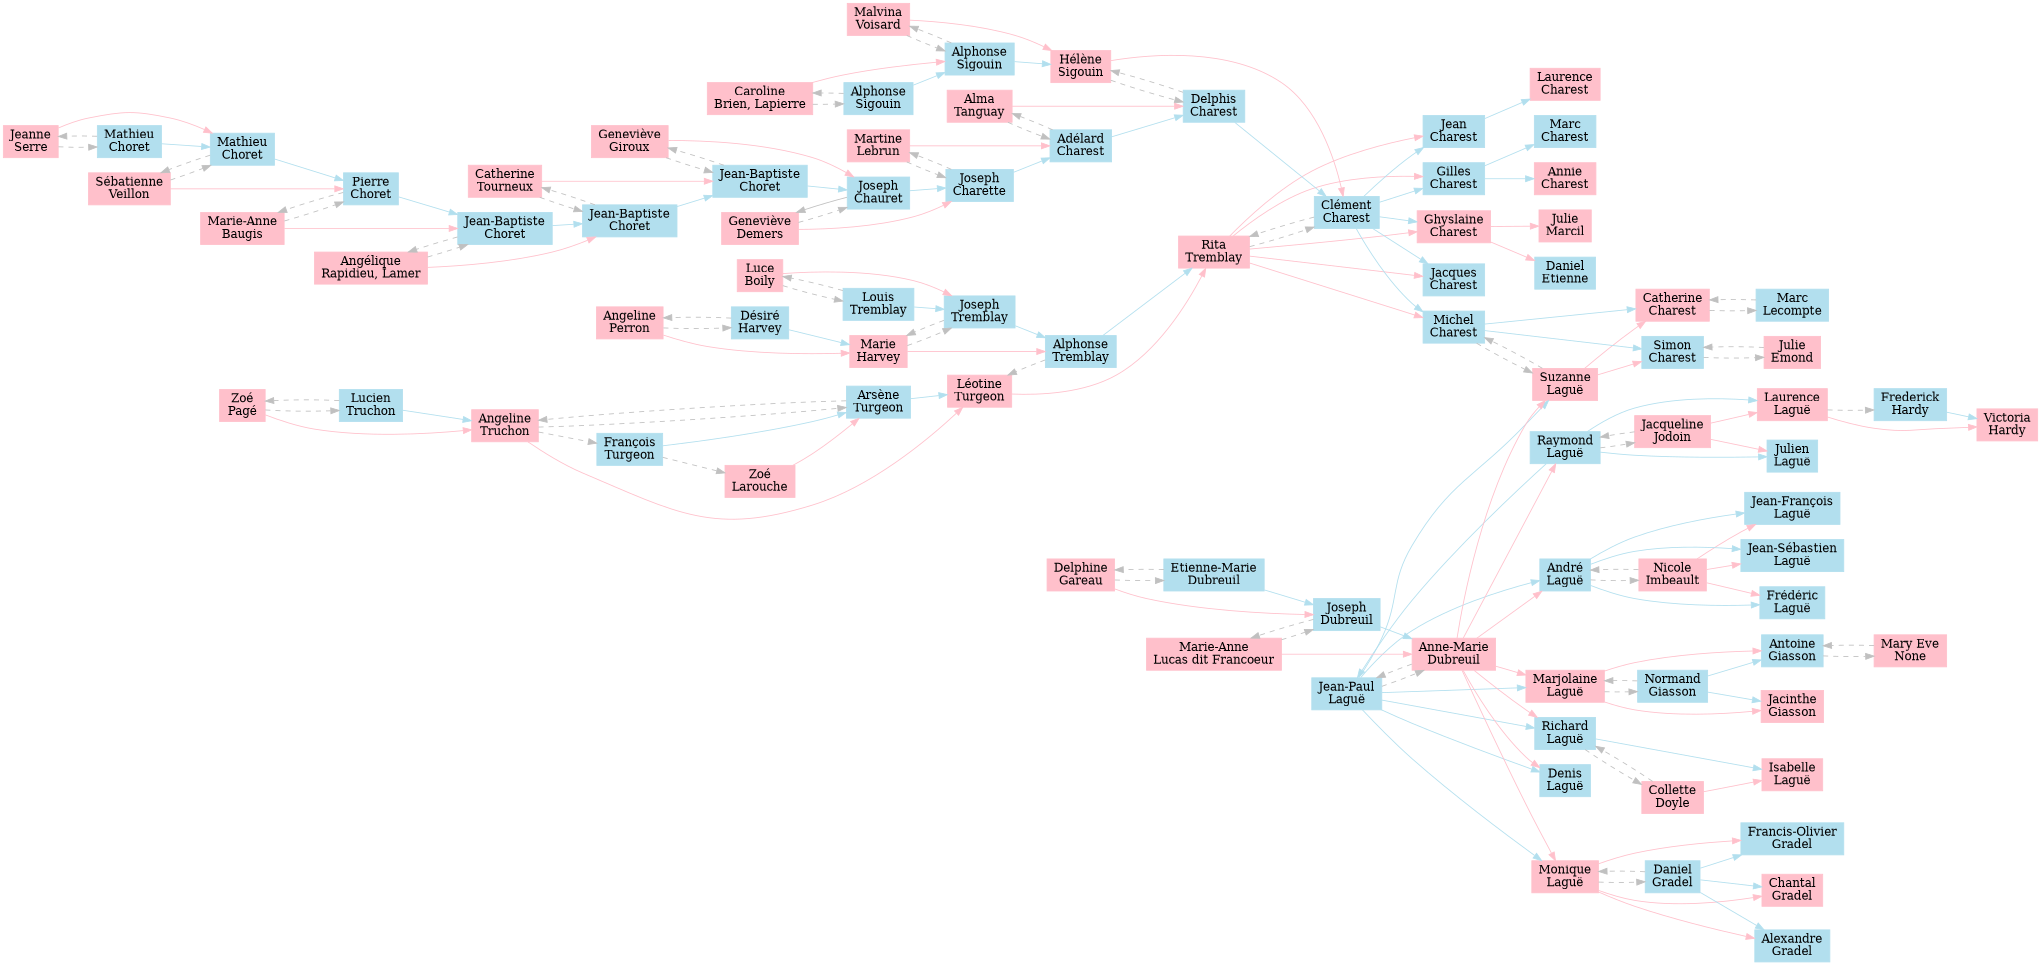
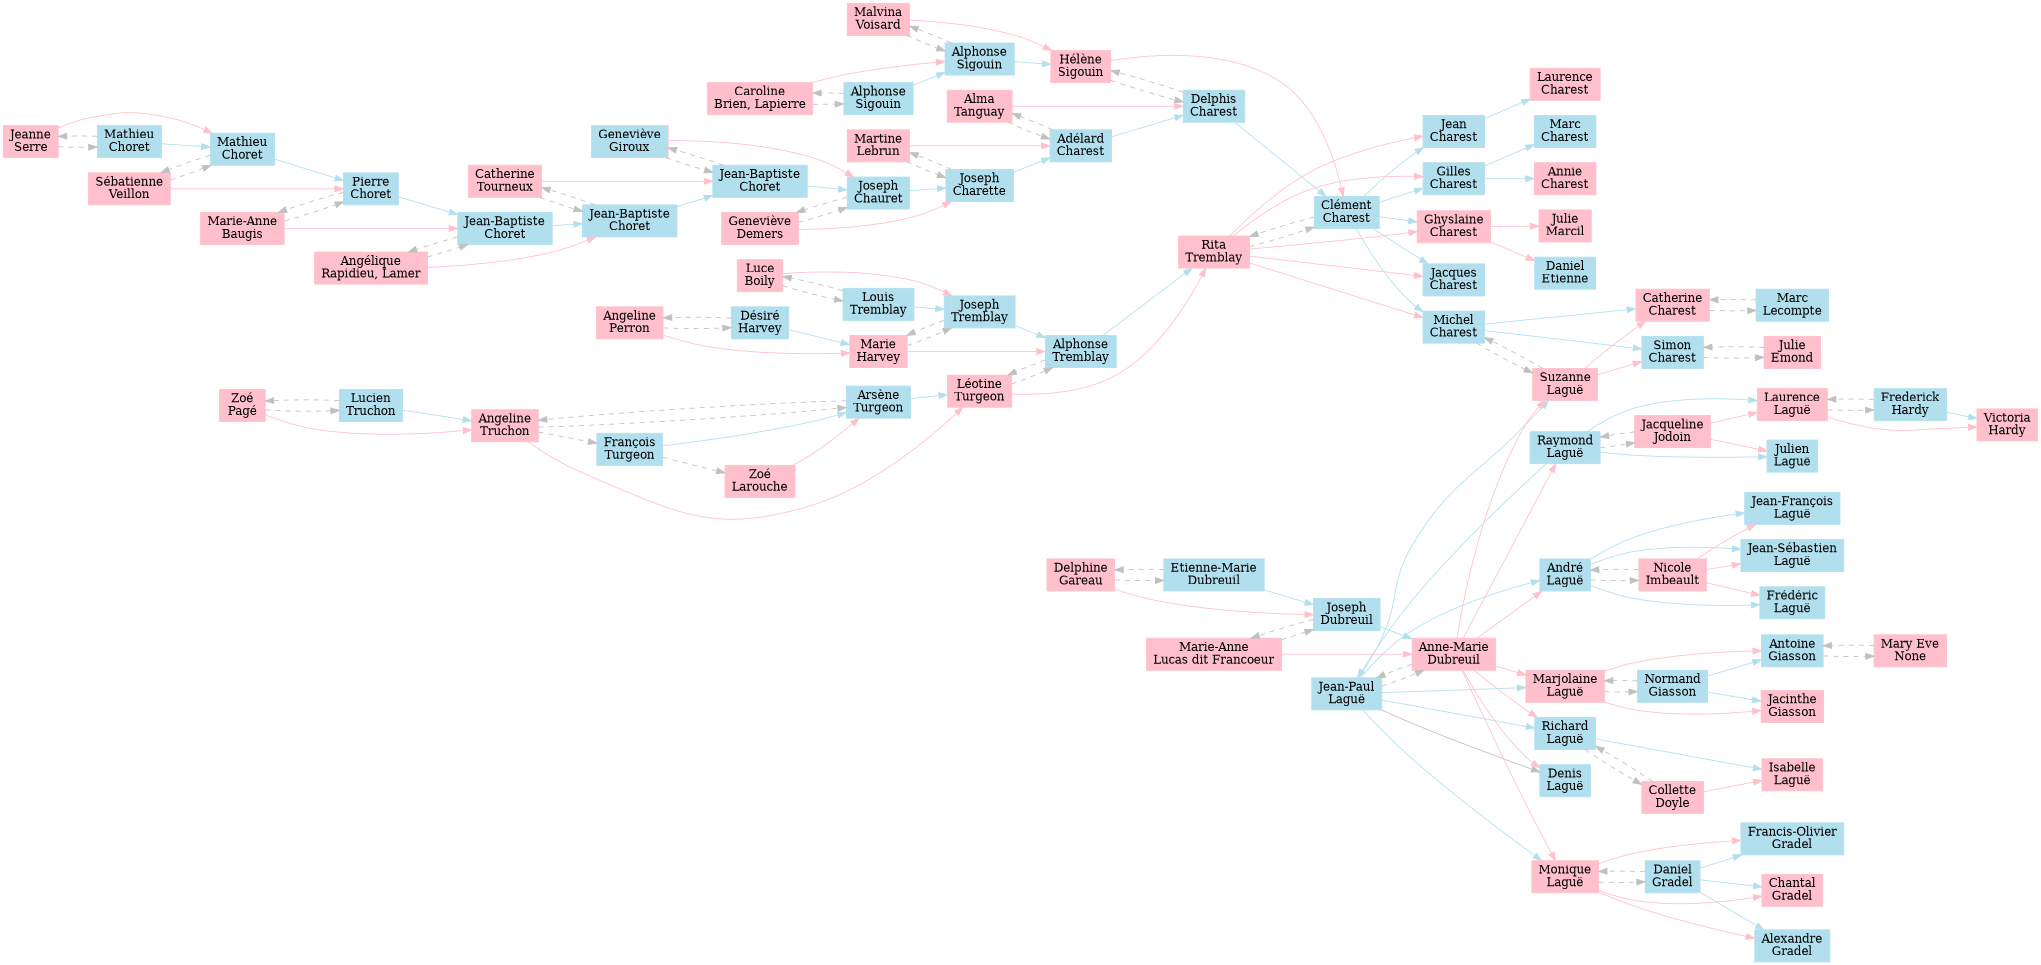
(630, 142) -> (630, 142)
(826, 203) -> (826, 203)
none -> (1028, 378)
none -> (1855, 399)
(1456, 741) -> (1456, 741)
